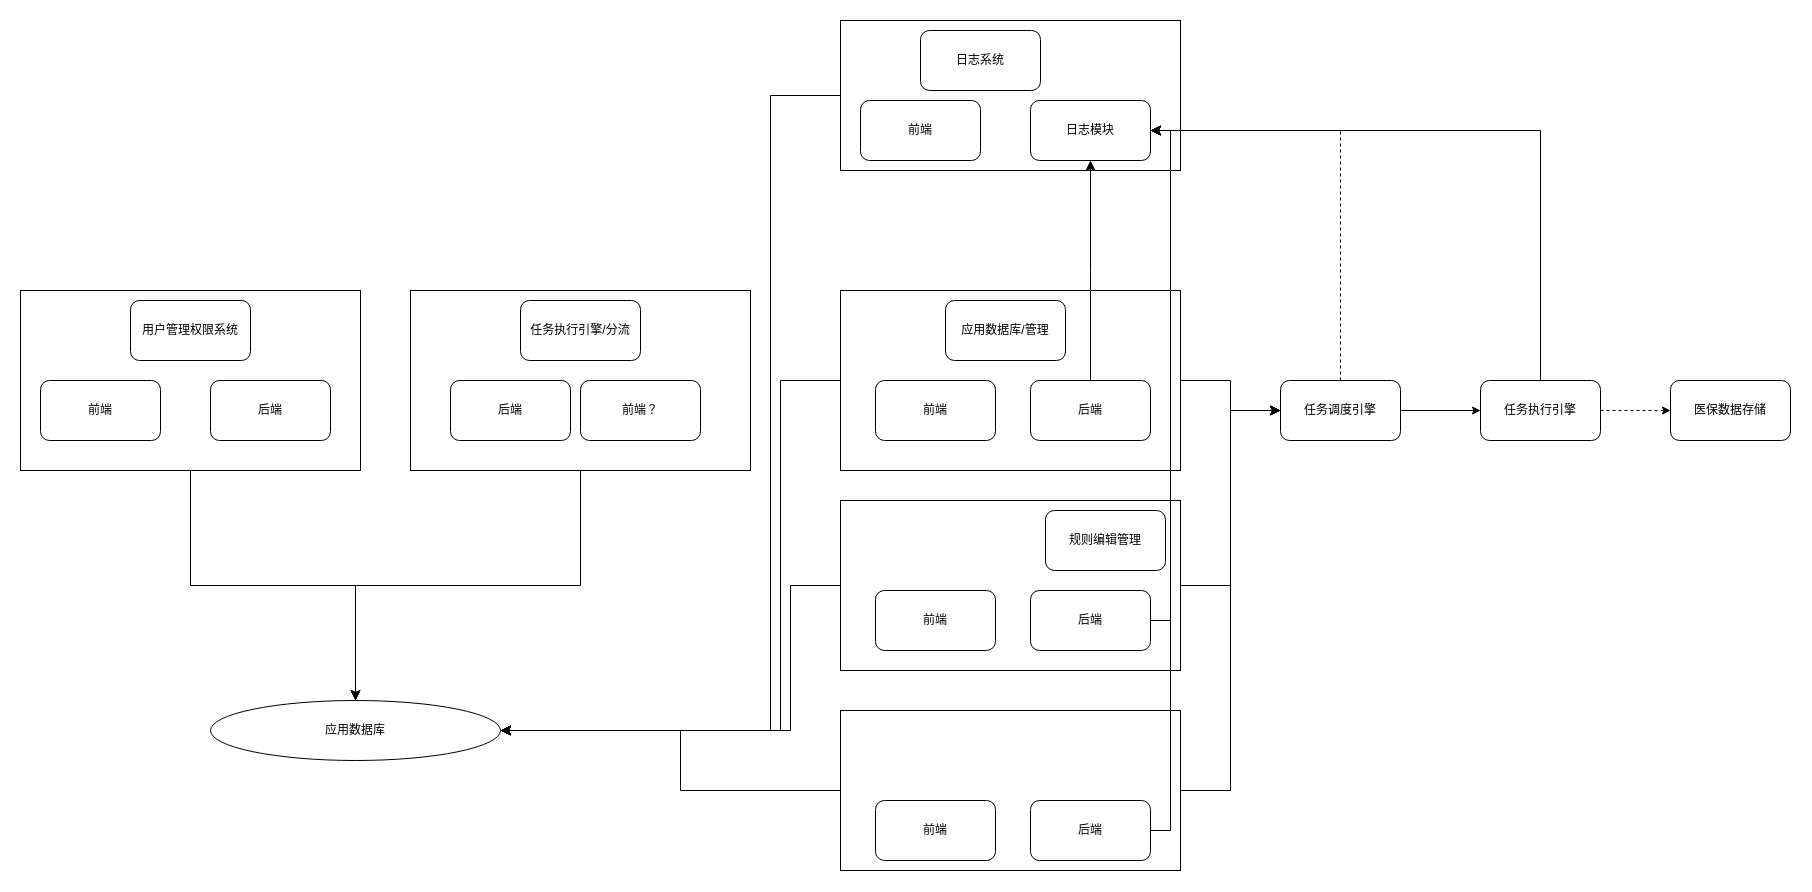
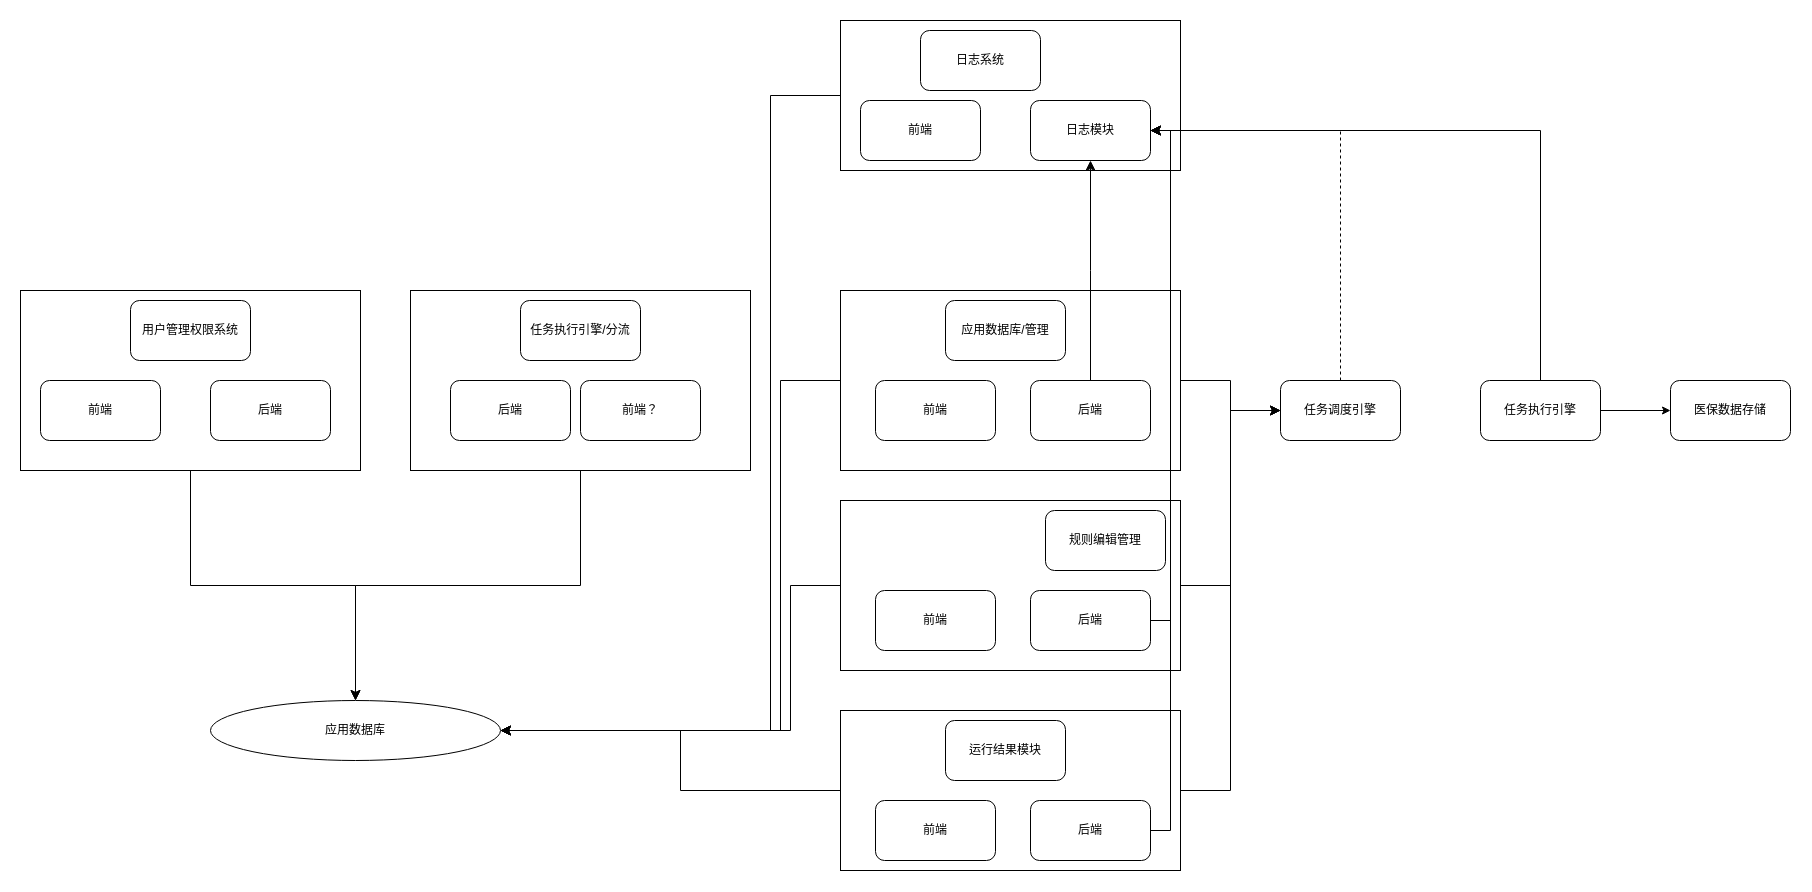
(1437, 411) -> none
(1632, 411) -> (1632, 411)
none -> (1006, 751)
